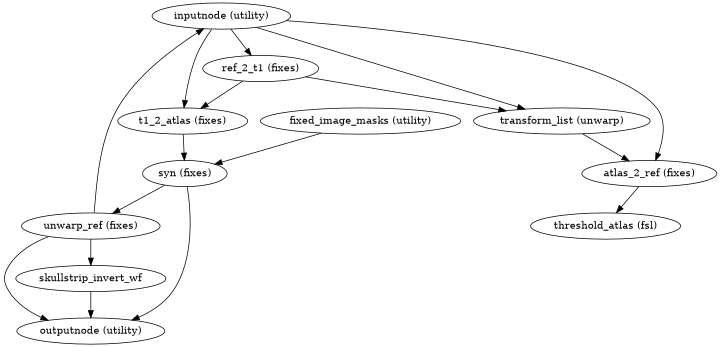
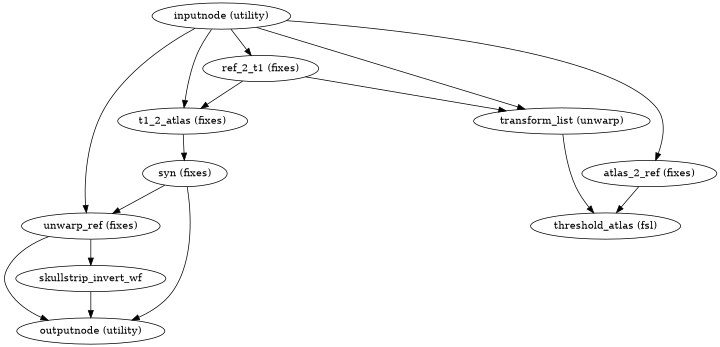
(118, 107) -> (111, 99)
(361, 121) -> none
(603, 146) -> (570, 173)
